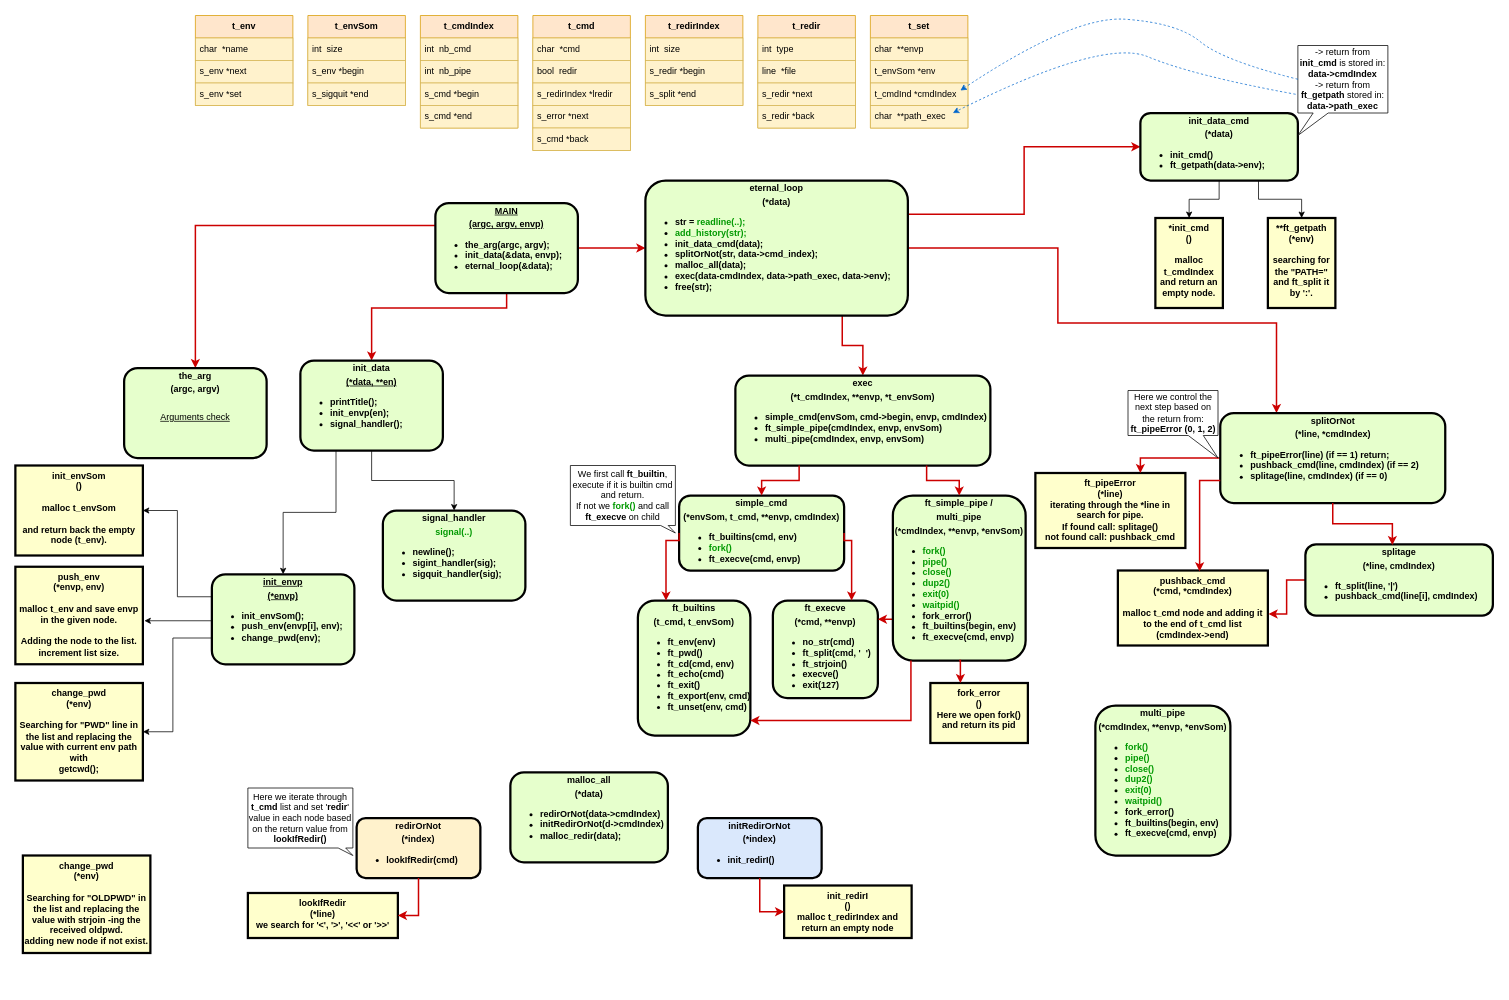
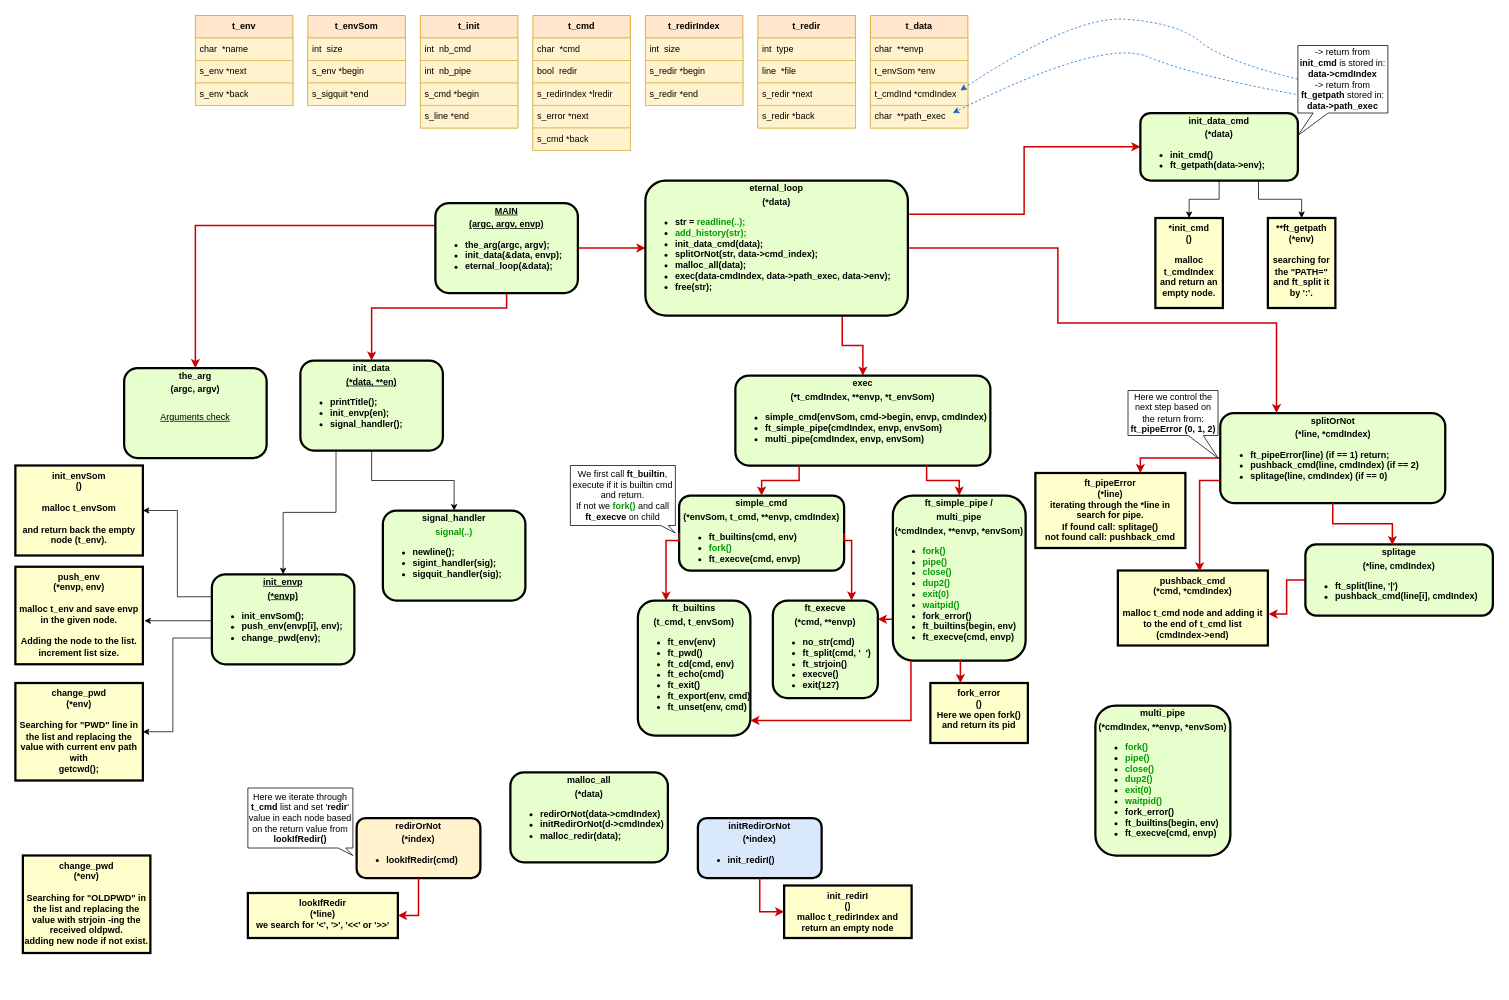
(469, 27) -> (469, 27)
(919, 27) -> (919, 27)
(224, 94) -> (226, 94)
(677, 94) -> (678, 94)
(449, 117) -> (449, 117)
